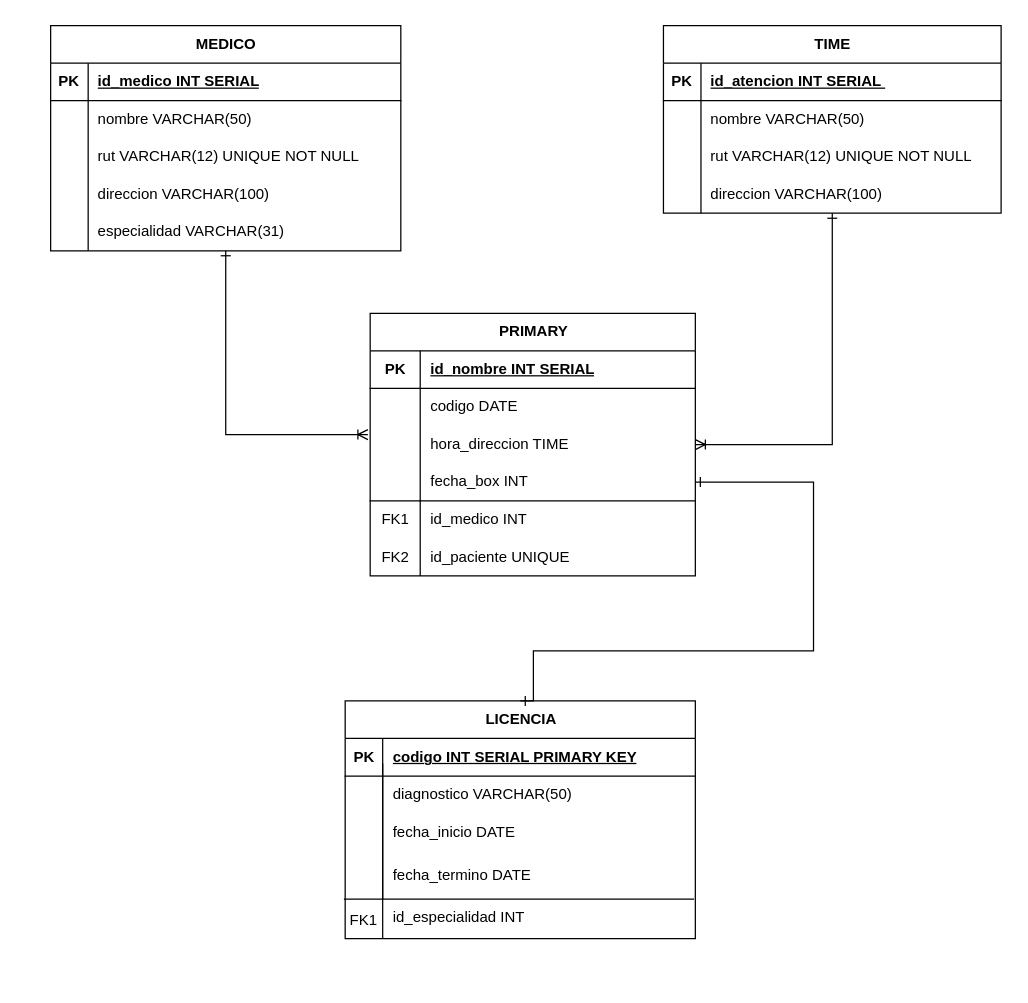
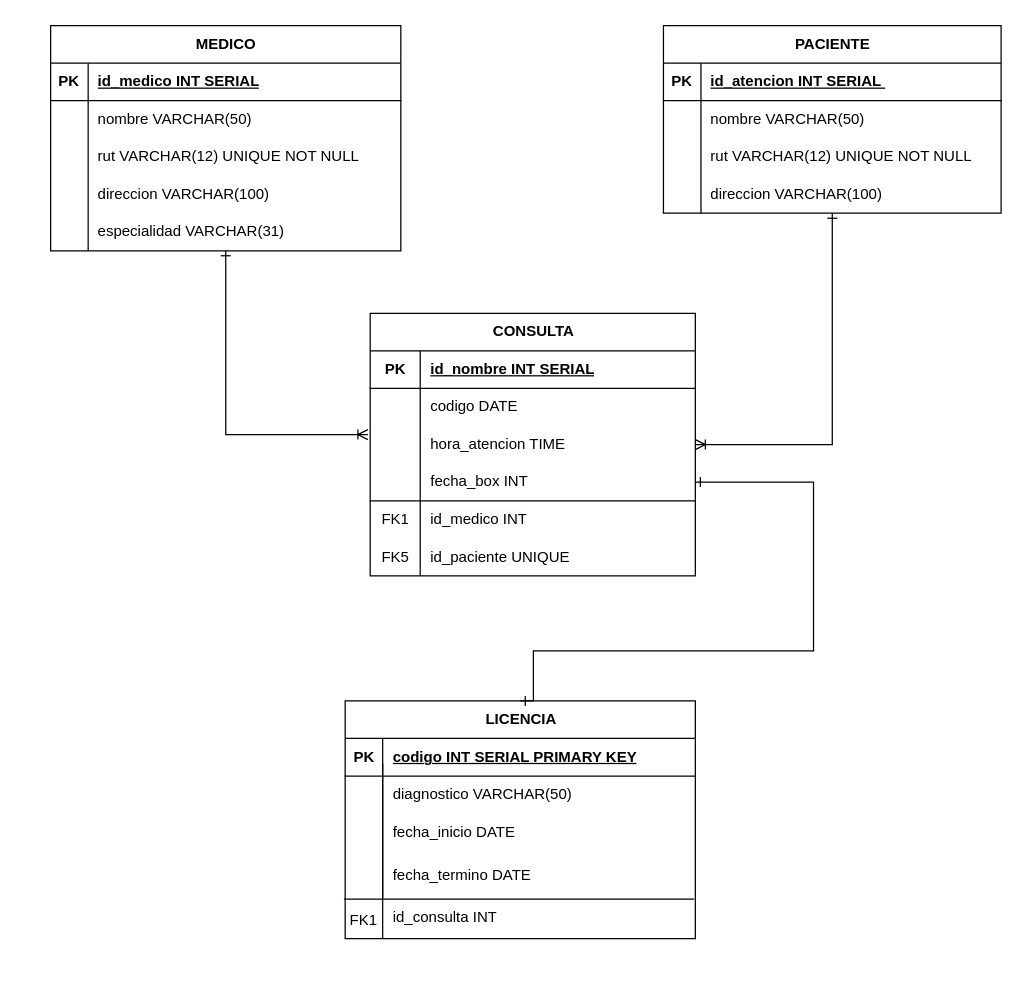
(833, 44) -> (833, 44)
(534, 332) -> (534, 332)
(505, 444) -> (502, 444)
(396, 557) -> (396, 557)
(463, 917) -> (450, 917)
